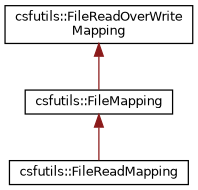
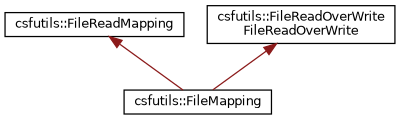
(99, 25) -> (301, 25)
(99, 144) -> (152, 67)
